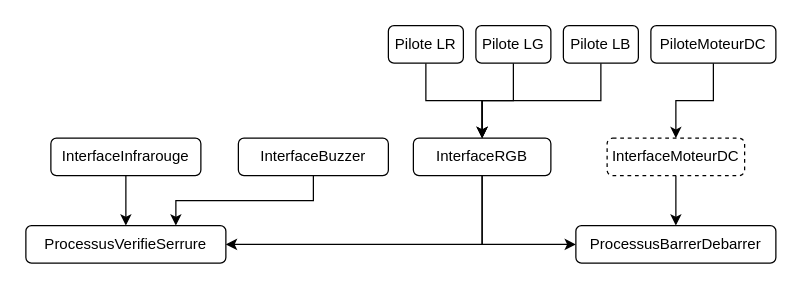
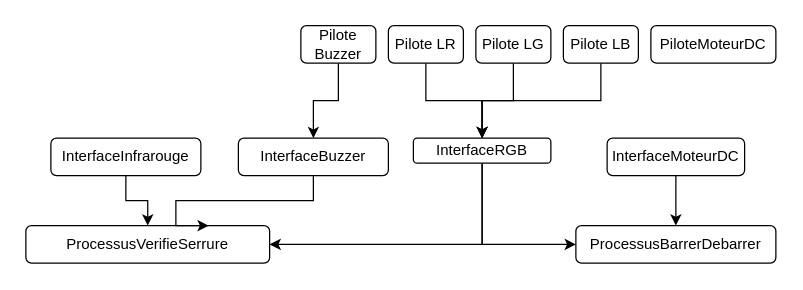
none -> (338, 44)
none -> (330, 101)
(699, 101) -> none
(482, 157) -> (482, 151)
(676, 157) -> (676, 157)
(126, 244) -> (148, 244)
